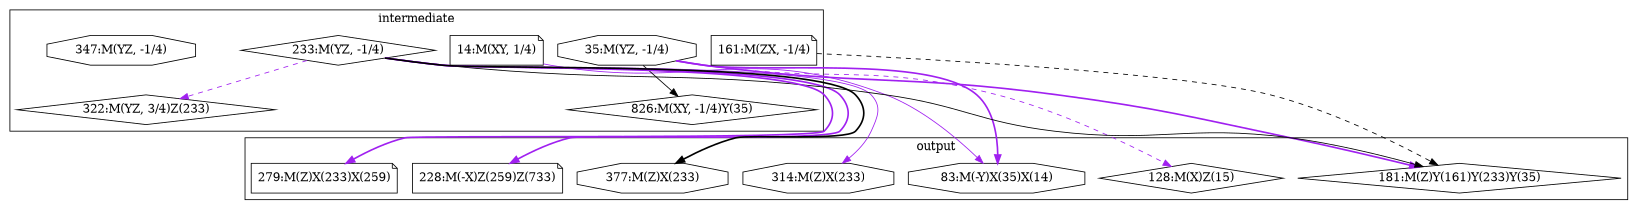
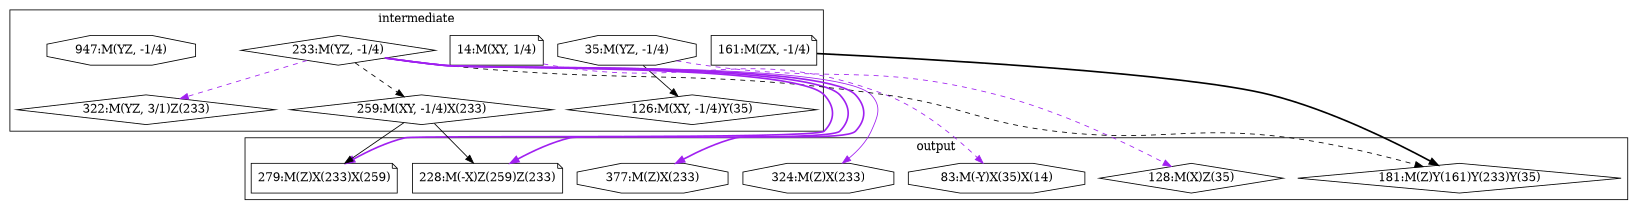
(121, 50) -> (121, 50)
(861, 69) -> none
(772, 70) -> (772, 70)
(1131, 75) -> (1131, 75)
(1046, 93) -> none
(861, 103) -> (861, 103)
(928, 103) -> (928, 103)
(146, 110) -> (146, 110)
none -> (422, 110)
(692, 110) -> (692, 110)
(488, 178) -> (488, 178)
(818, 178) -> (818, 178)
(1191, 178) -> (1191, 178)
